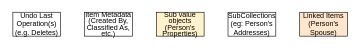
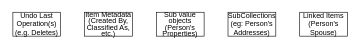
(180, 24) -> (180, 24)
(324, 24) -> (324, 24)
